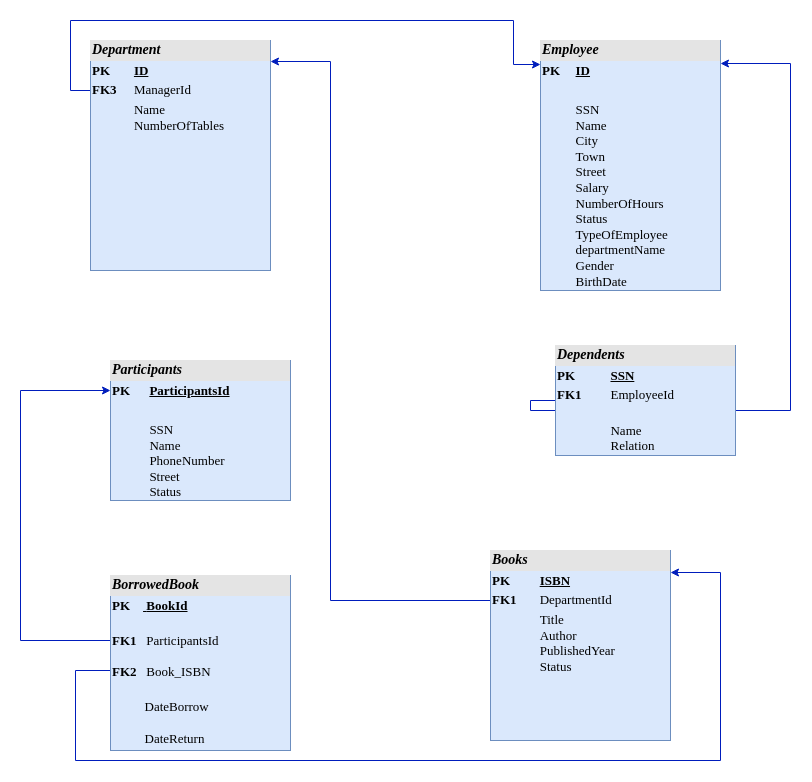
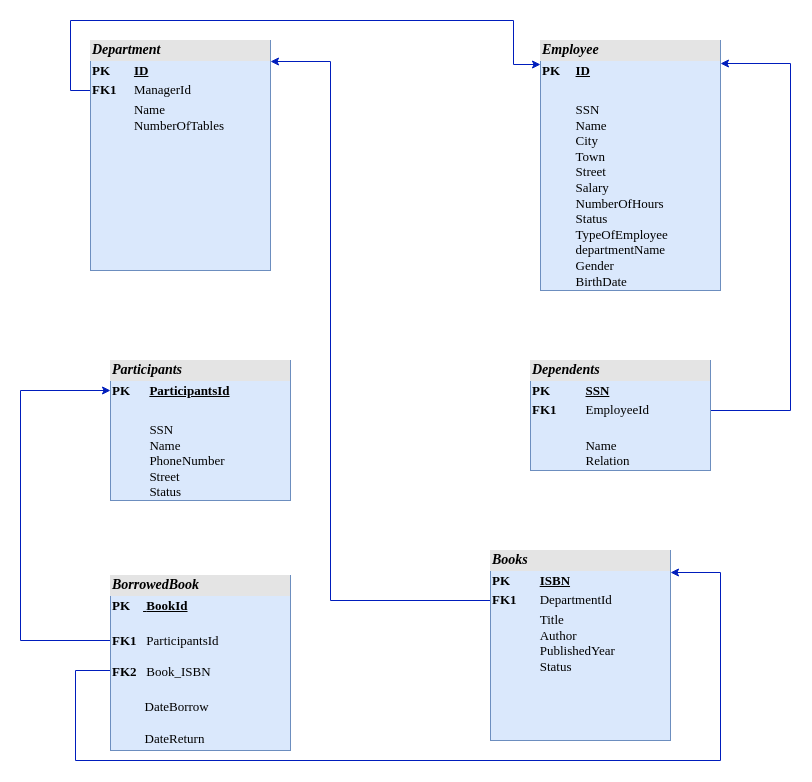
(136, 77) -> (136, 77)
(646, 401) -> (621, 416)
